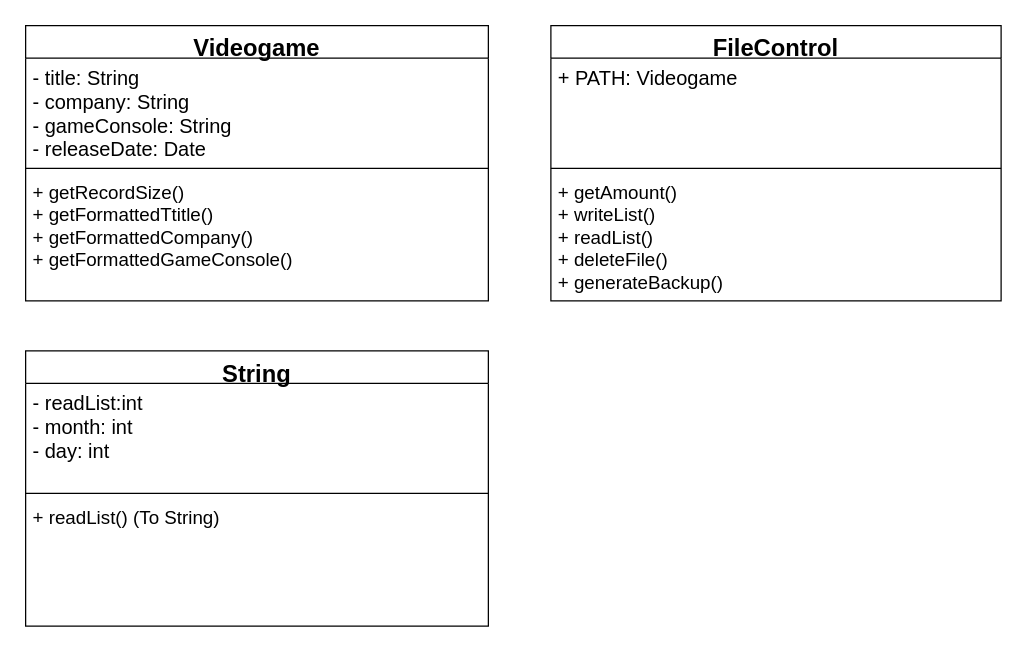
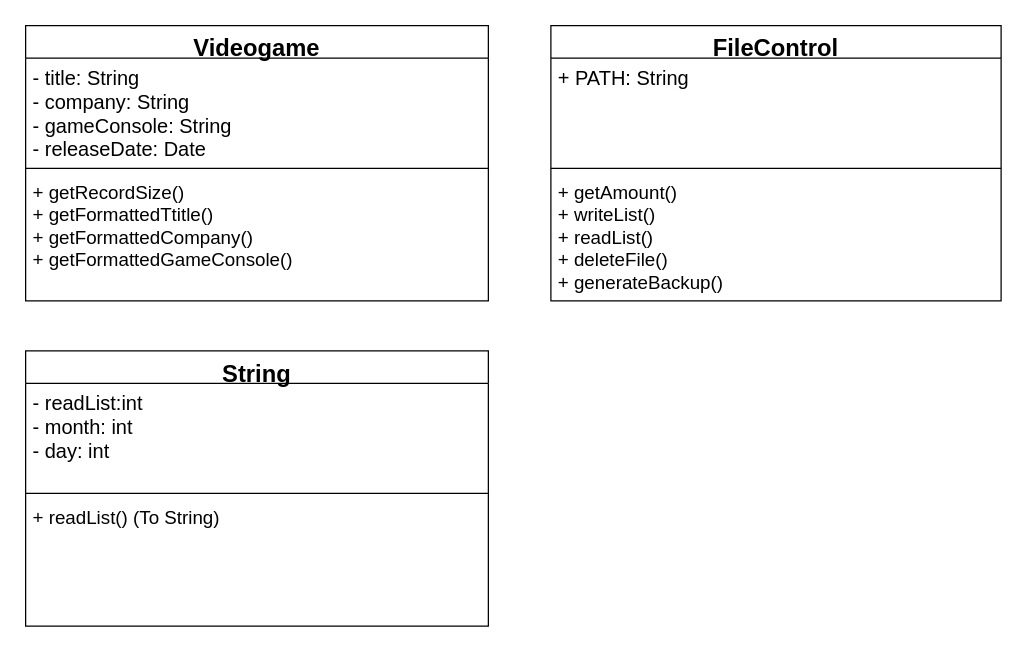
(642, 78) -> (626, 78)
